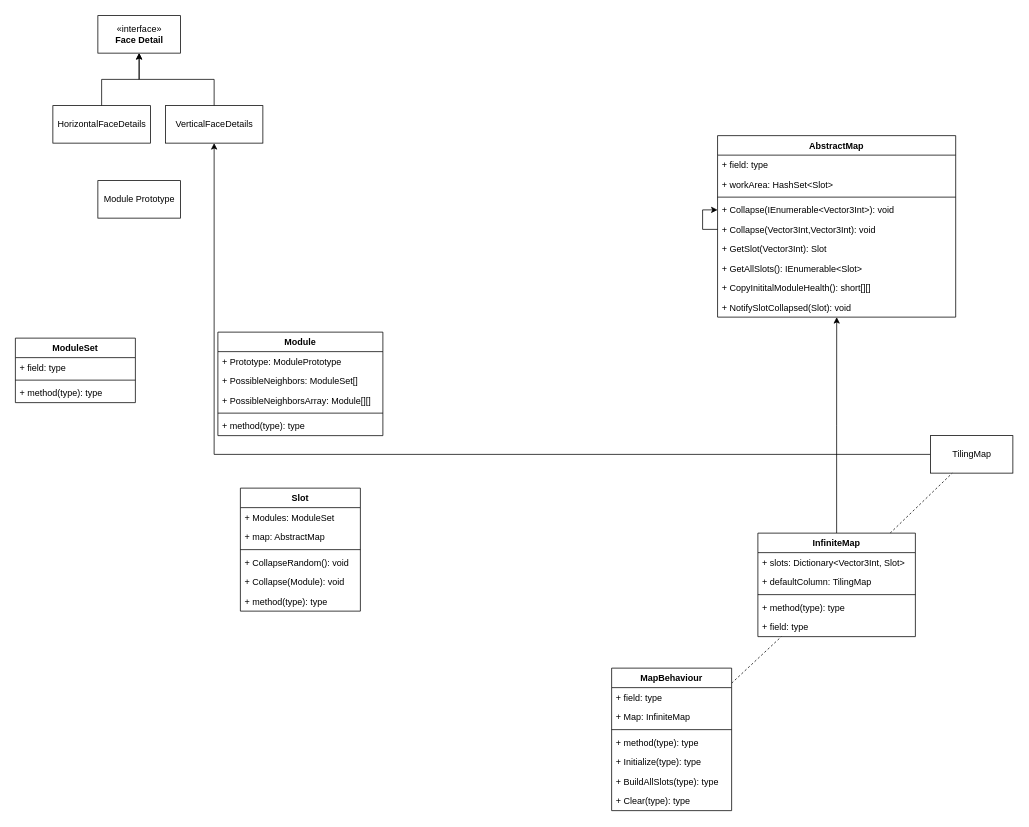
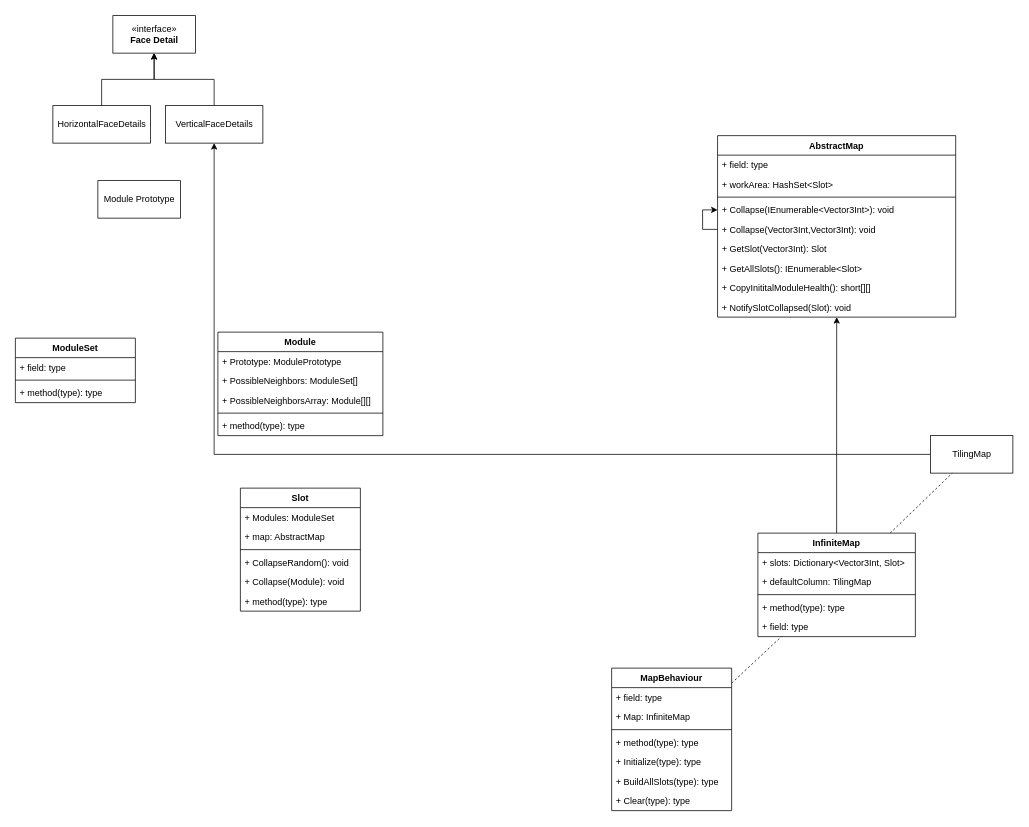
(139, 34) -> (154, 34)
